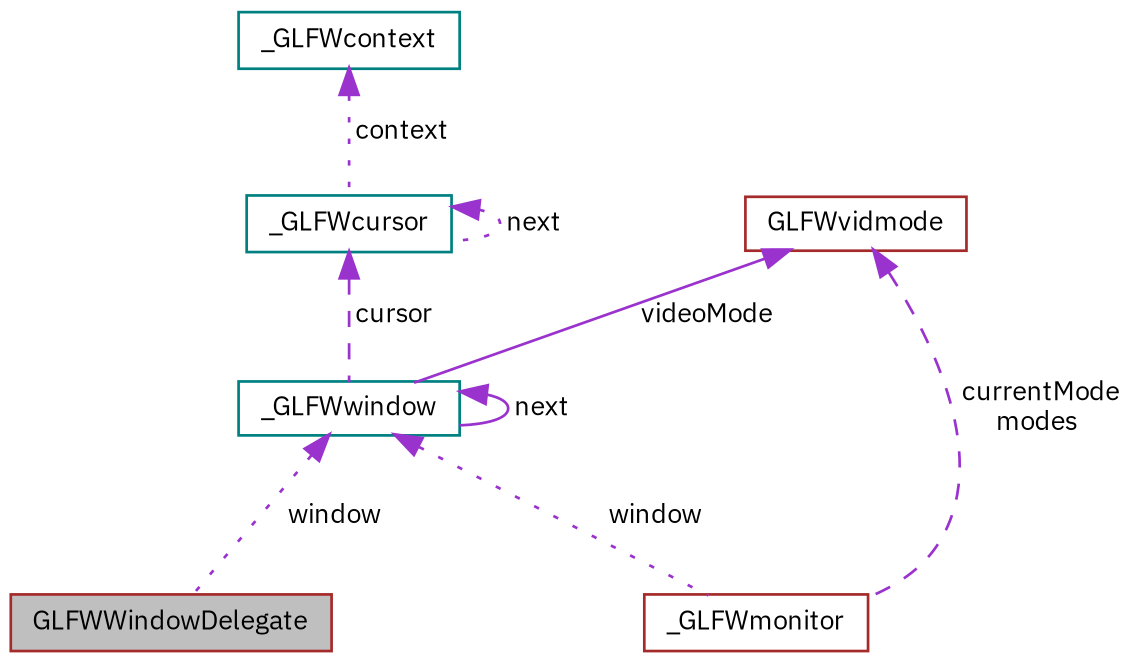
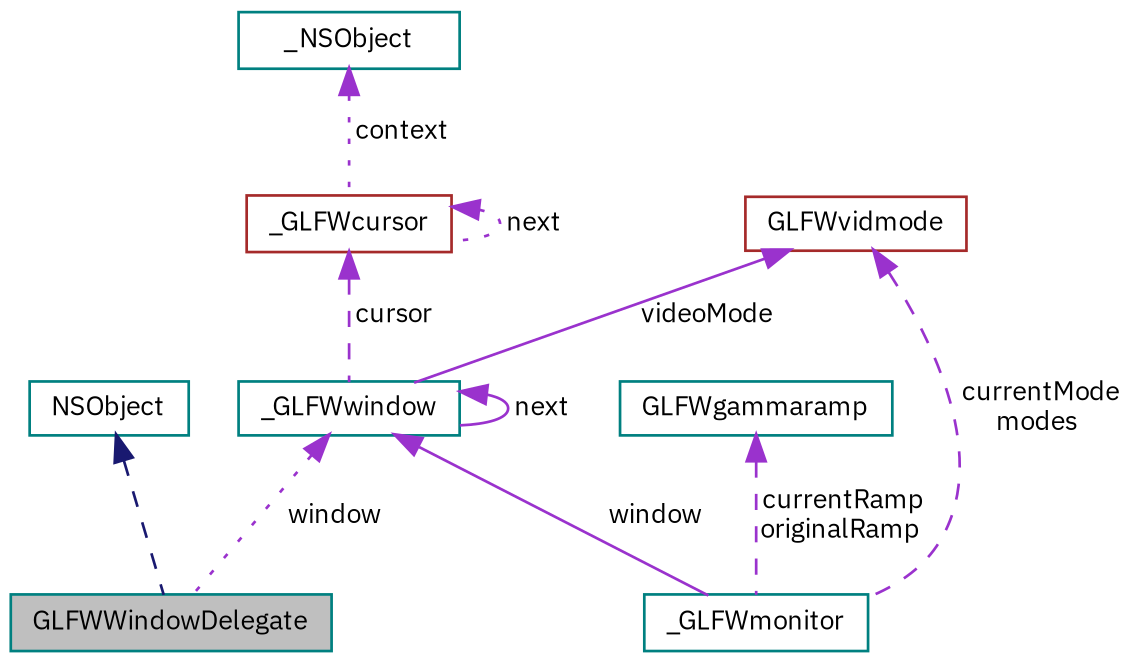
(349, 40) -> (349, 40)
(349, 224) -> (349, 224)
none -> (109, 408)
none -> (756, 408)
(564, 521) -> (564, 521)
(171, 623) -> (171, 623)
(756, 623) -> (756, 623)
